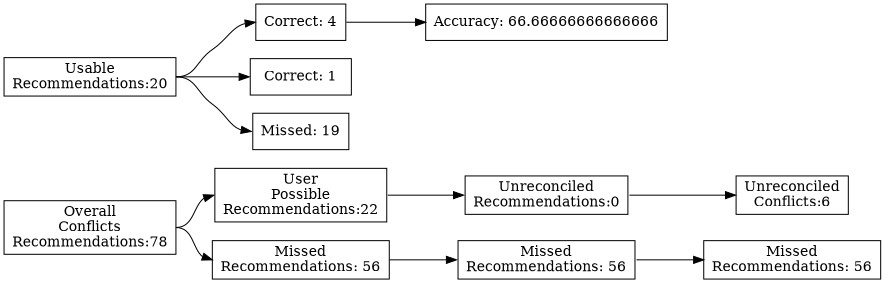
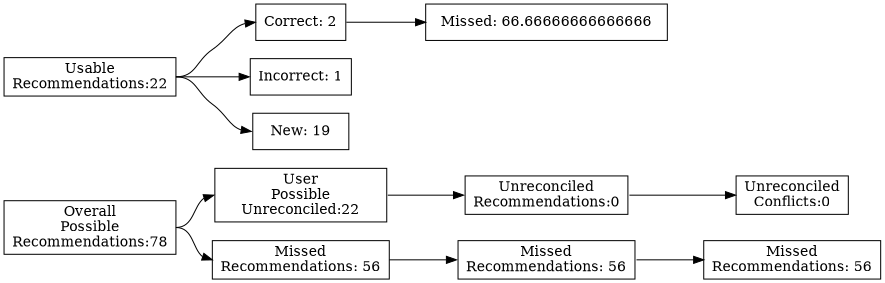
(301, 22) -> (301, 22)
(547, 22) -> (547, 22)
(90, 77) -> (90, 77)
(301, 77) -> (301, 77)
(301, 131) -> (301, 131)
(301, 195) -> (301, 195)
(792, 195) -> (792, 195)
(90, 228) -> (90, 228)
